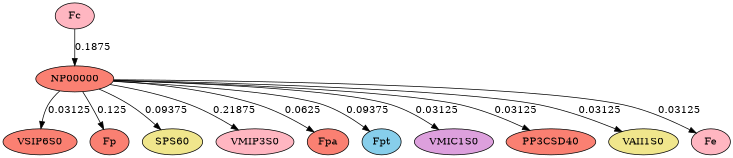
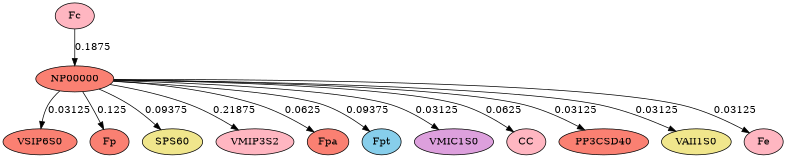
(255, 142) -> (255, 142)
none -> (526, 142)
